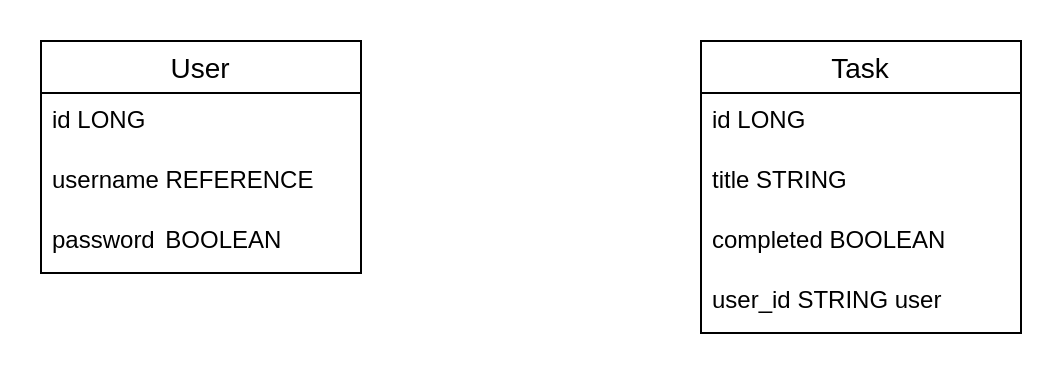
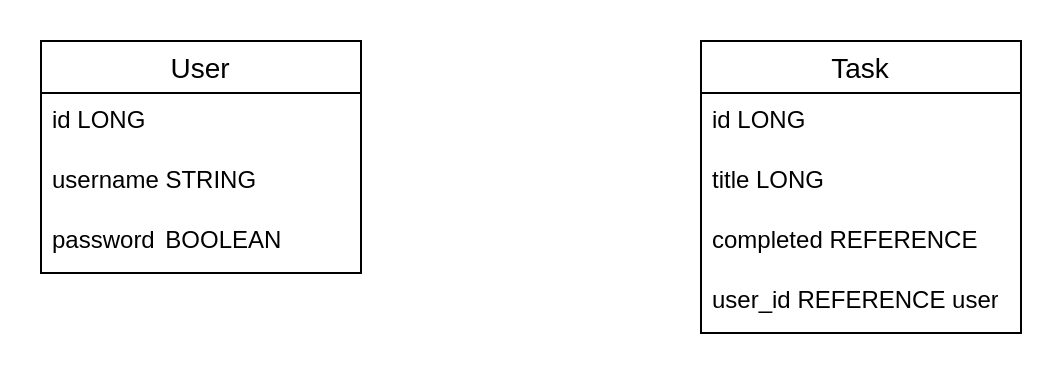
(171, 181) -> (151, 181)
(784, 181) -> (771, 181)
(821, 241) -> (834, 241)
(831, 301) -> (851, 301)
